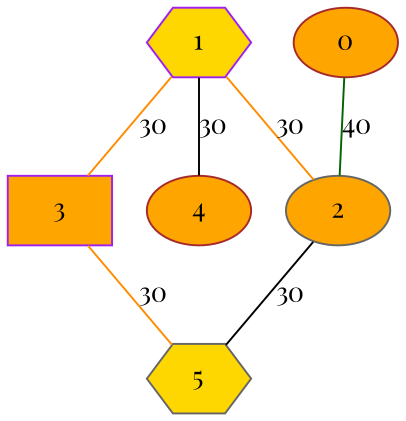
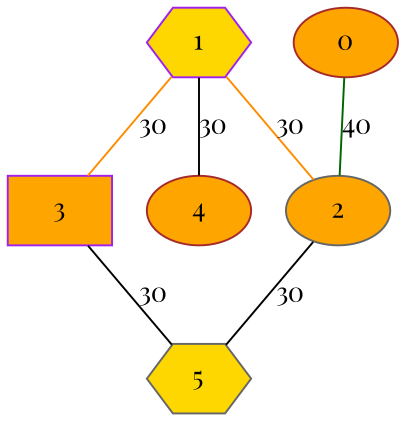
(130, 295) -> (130, 295)
